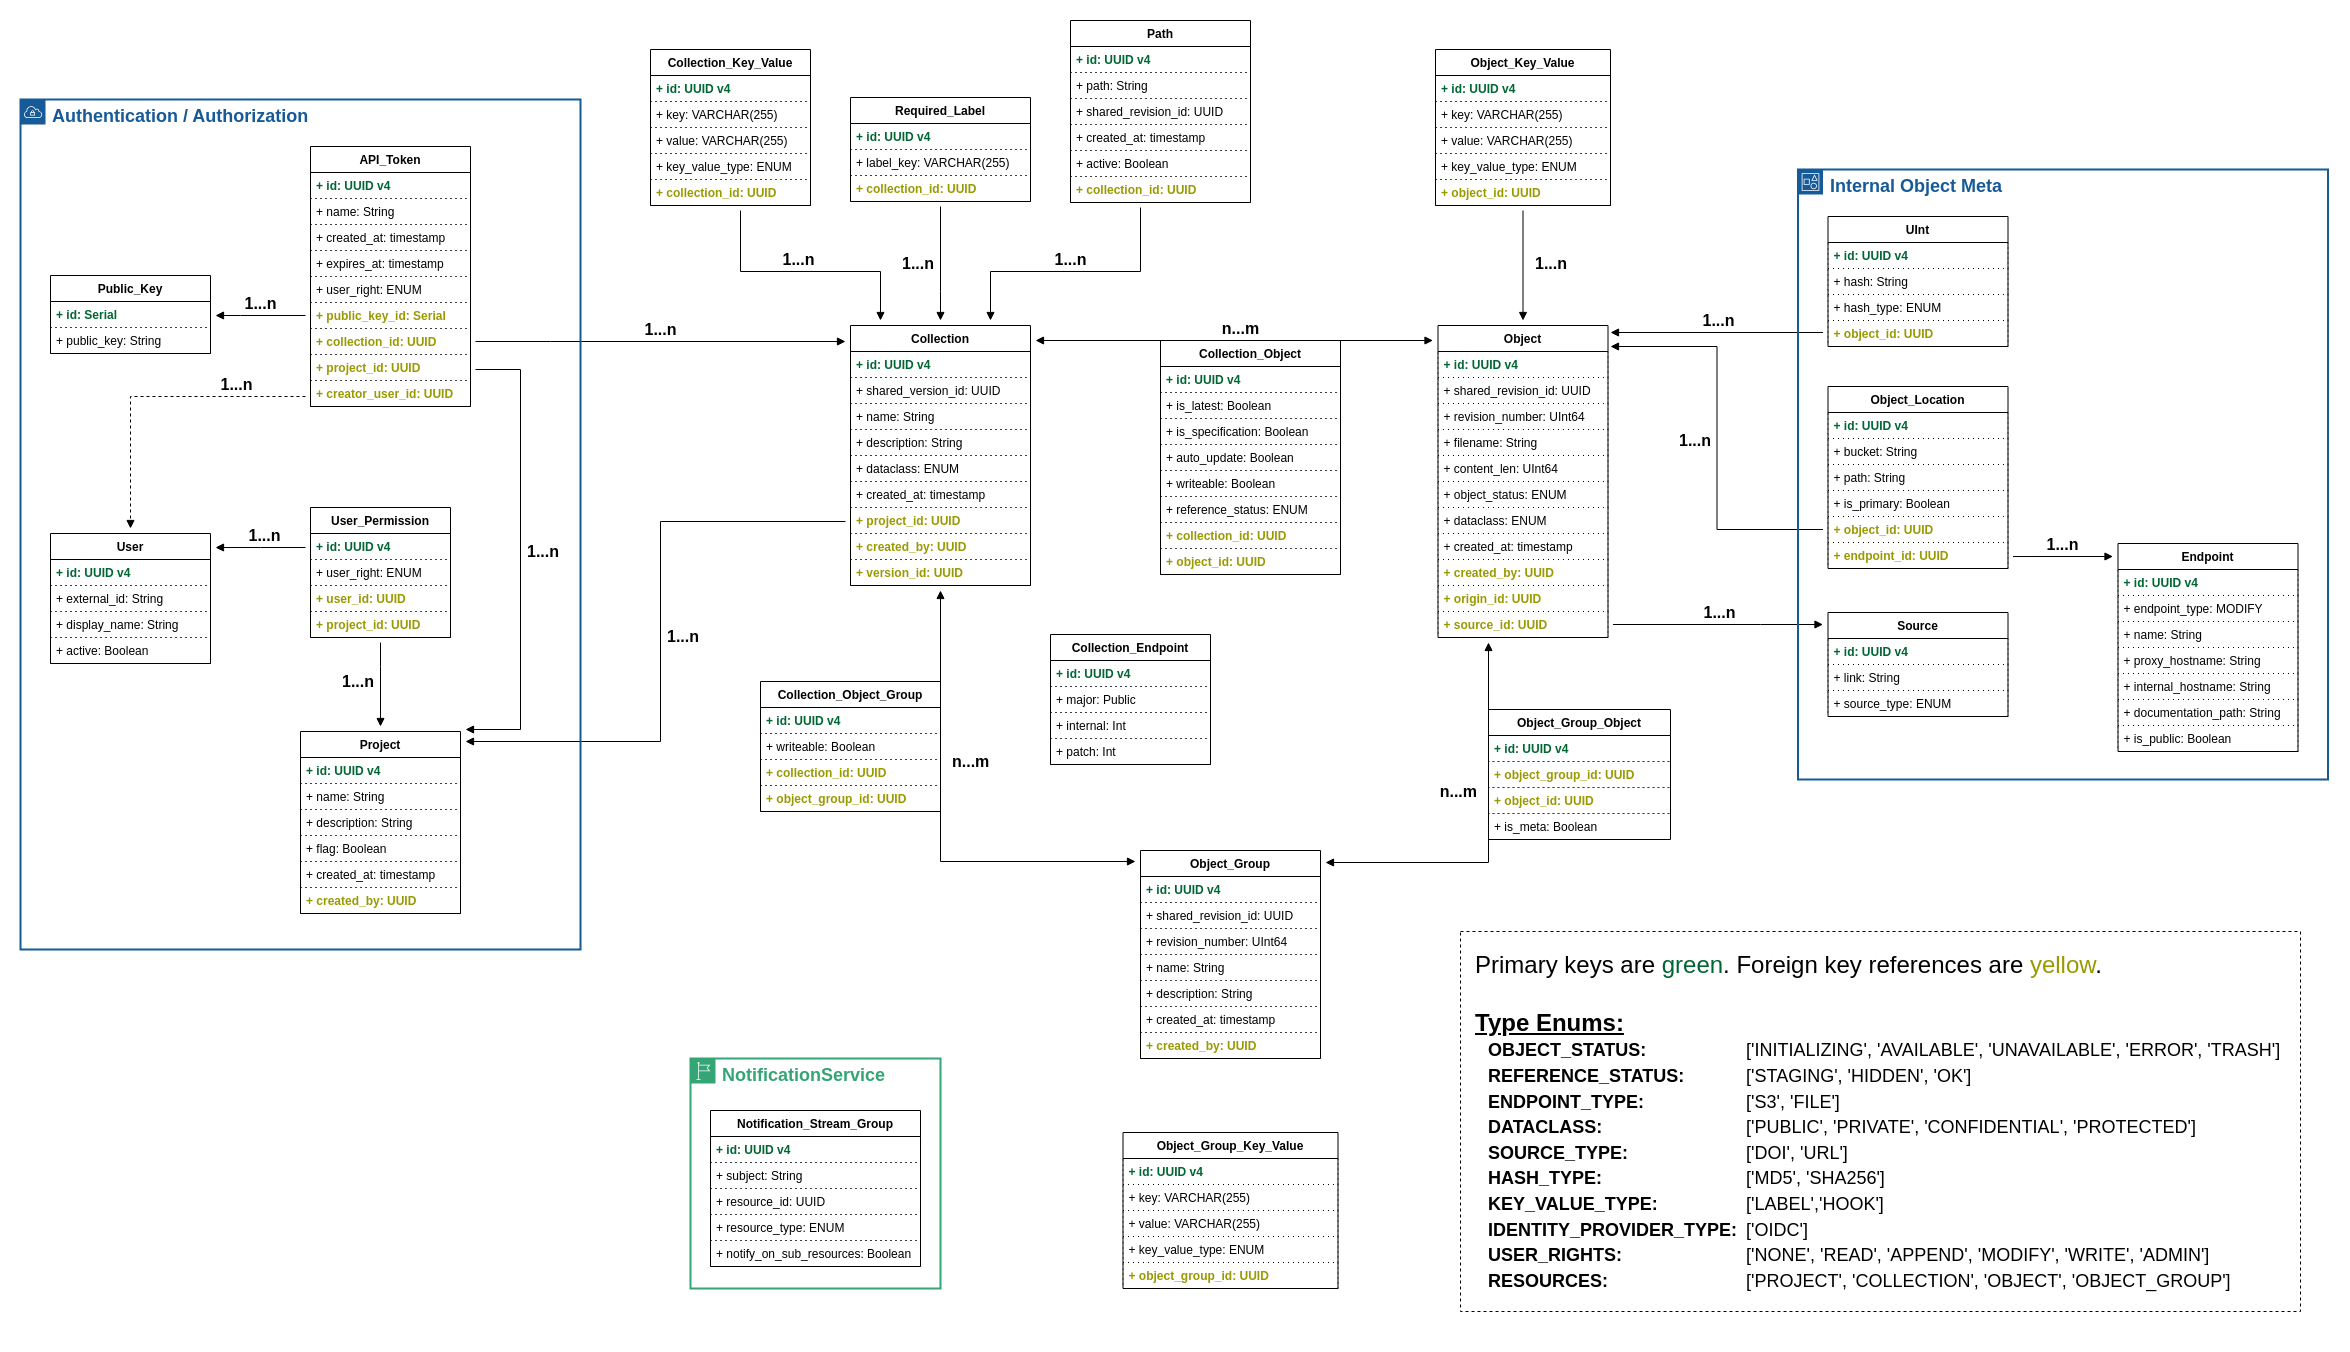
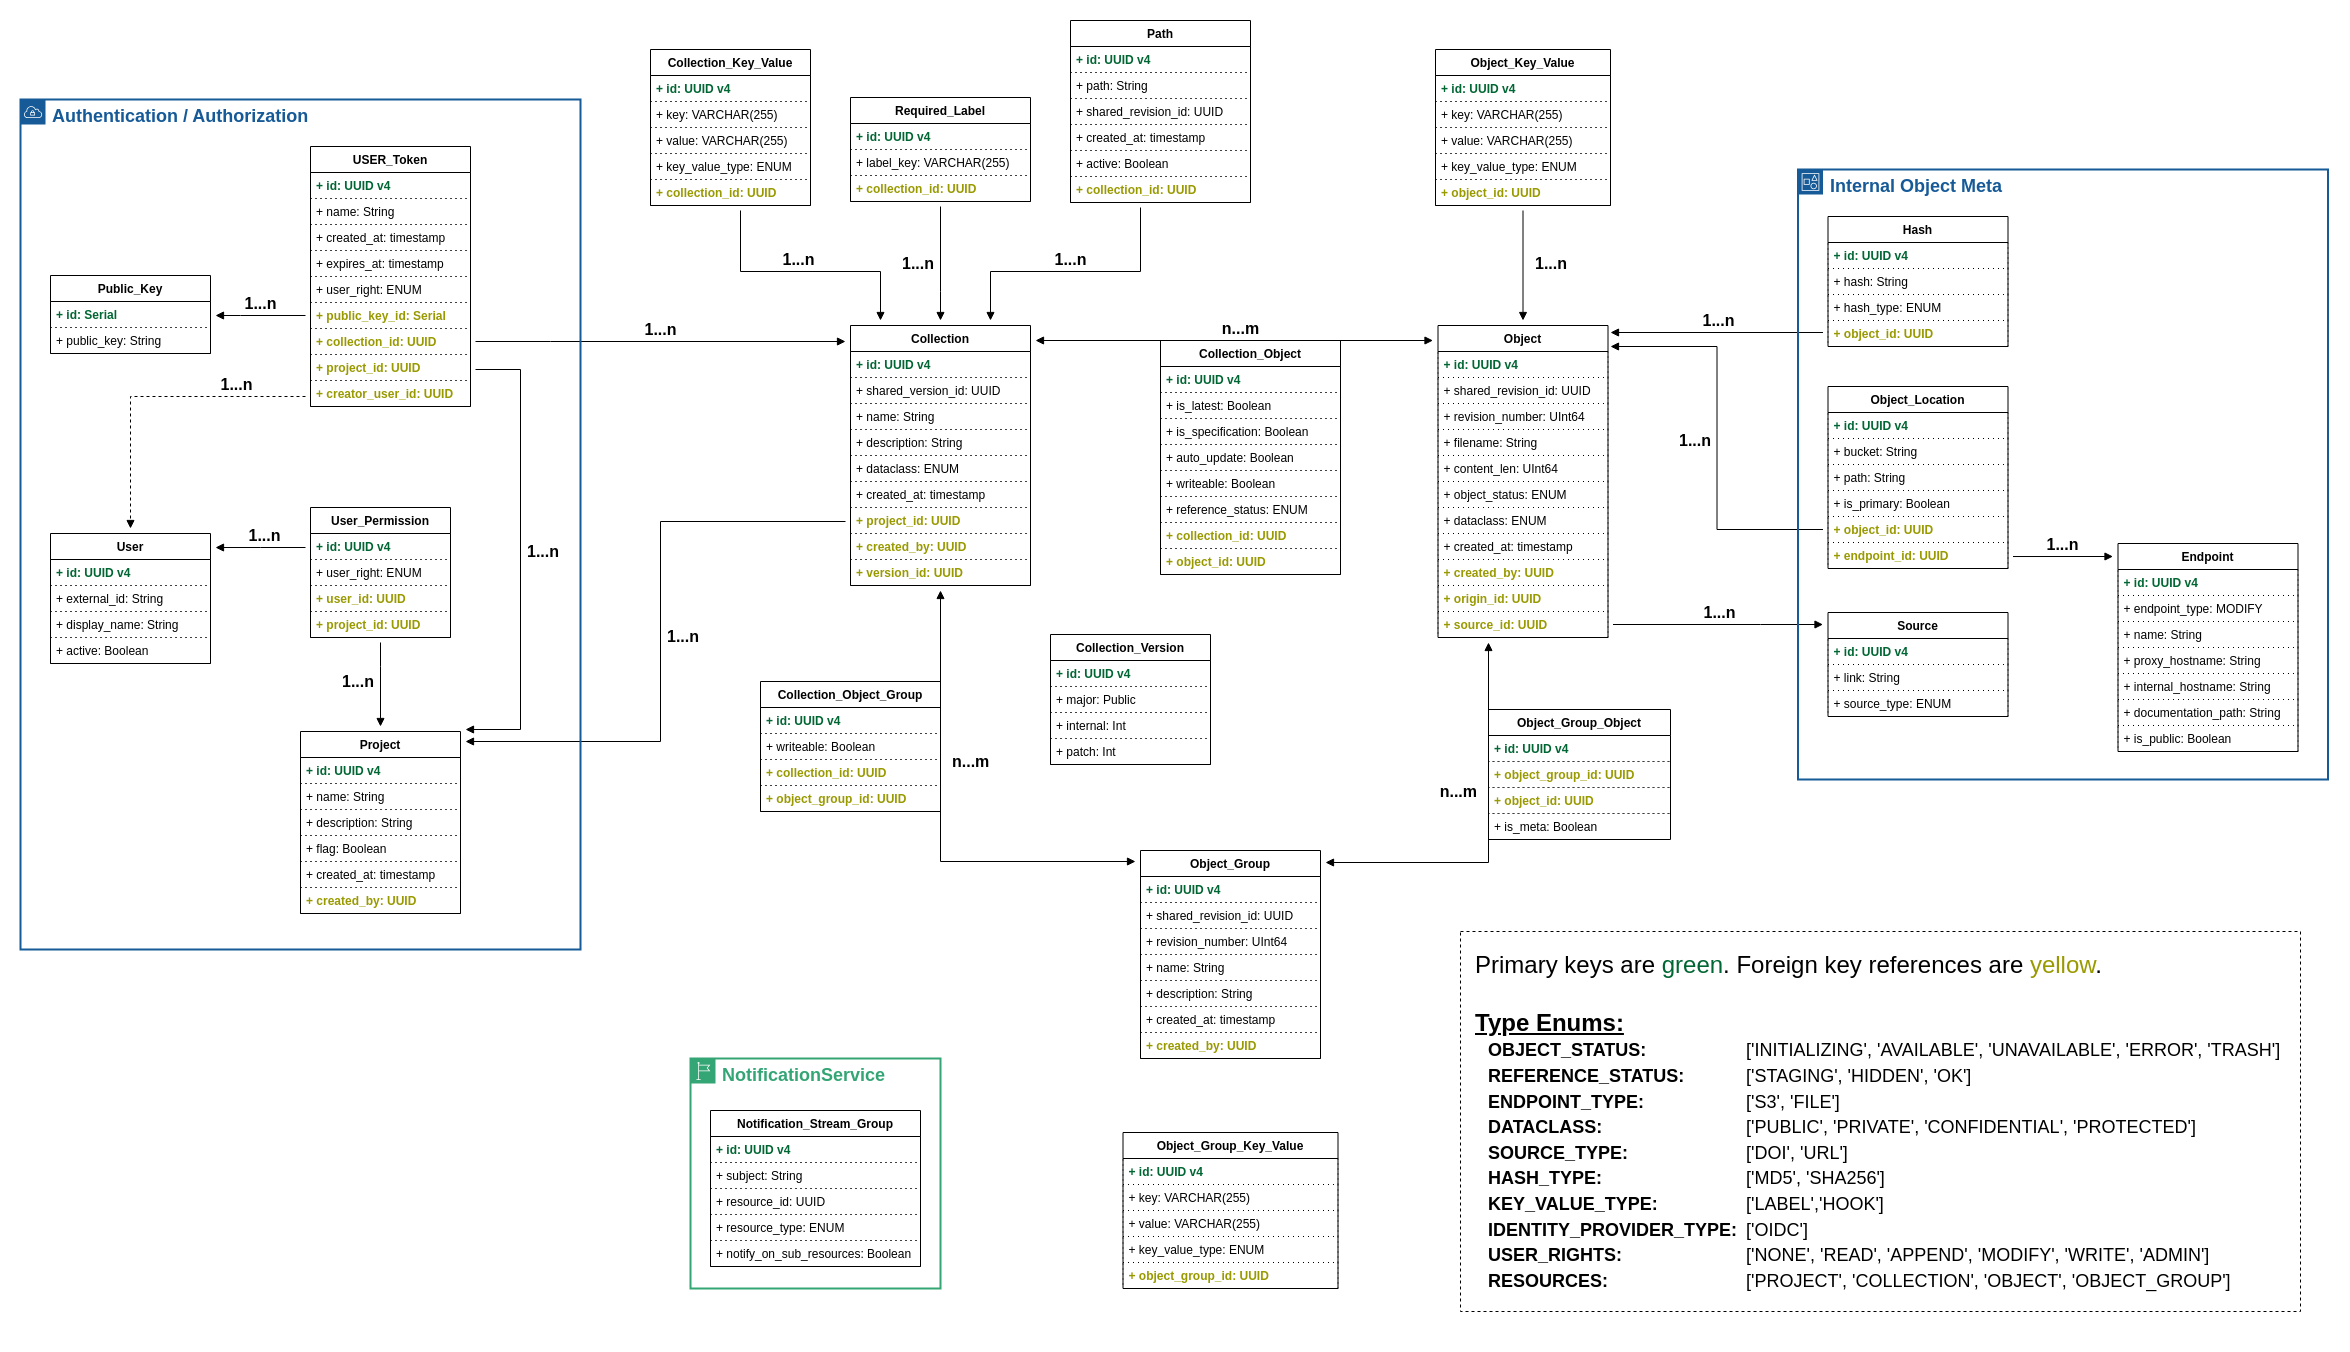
(390, 160) -> (390, 160)
(1918, 230) -> (1918, 230)
(1130, 648) -> (1130, 648)
